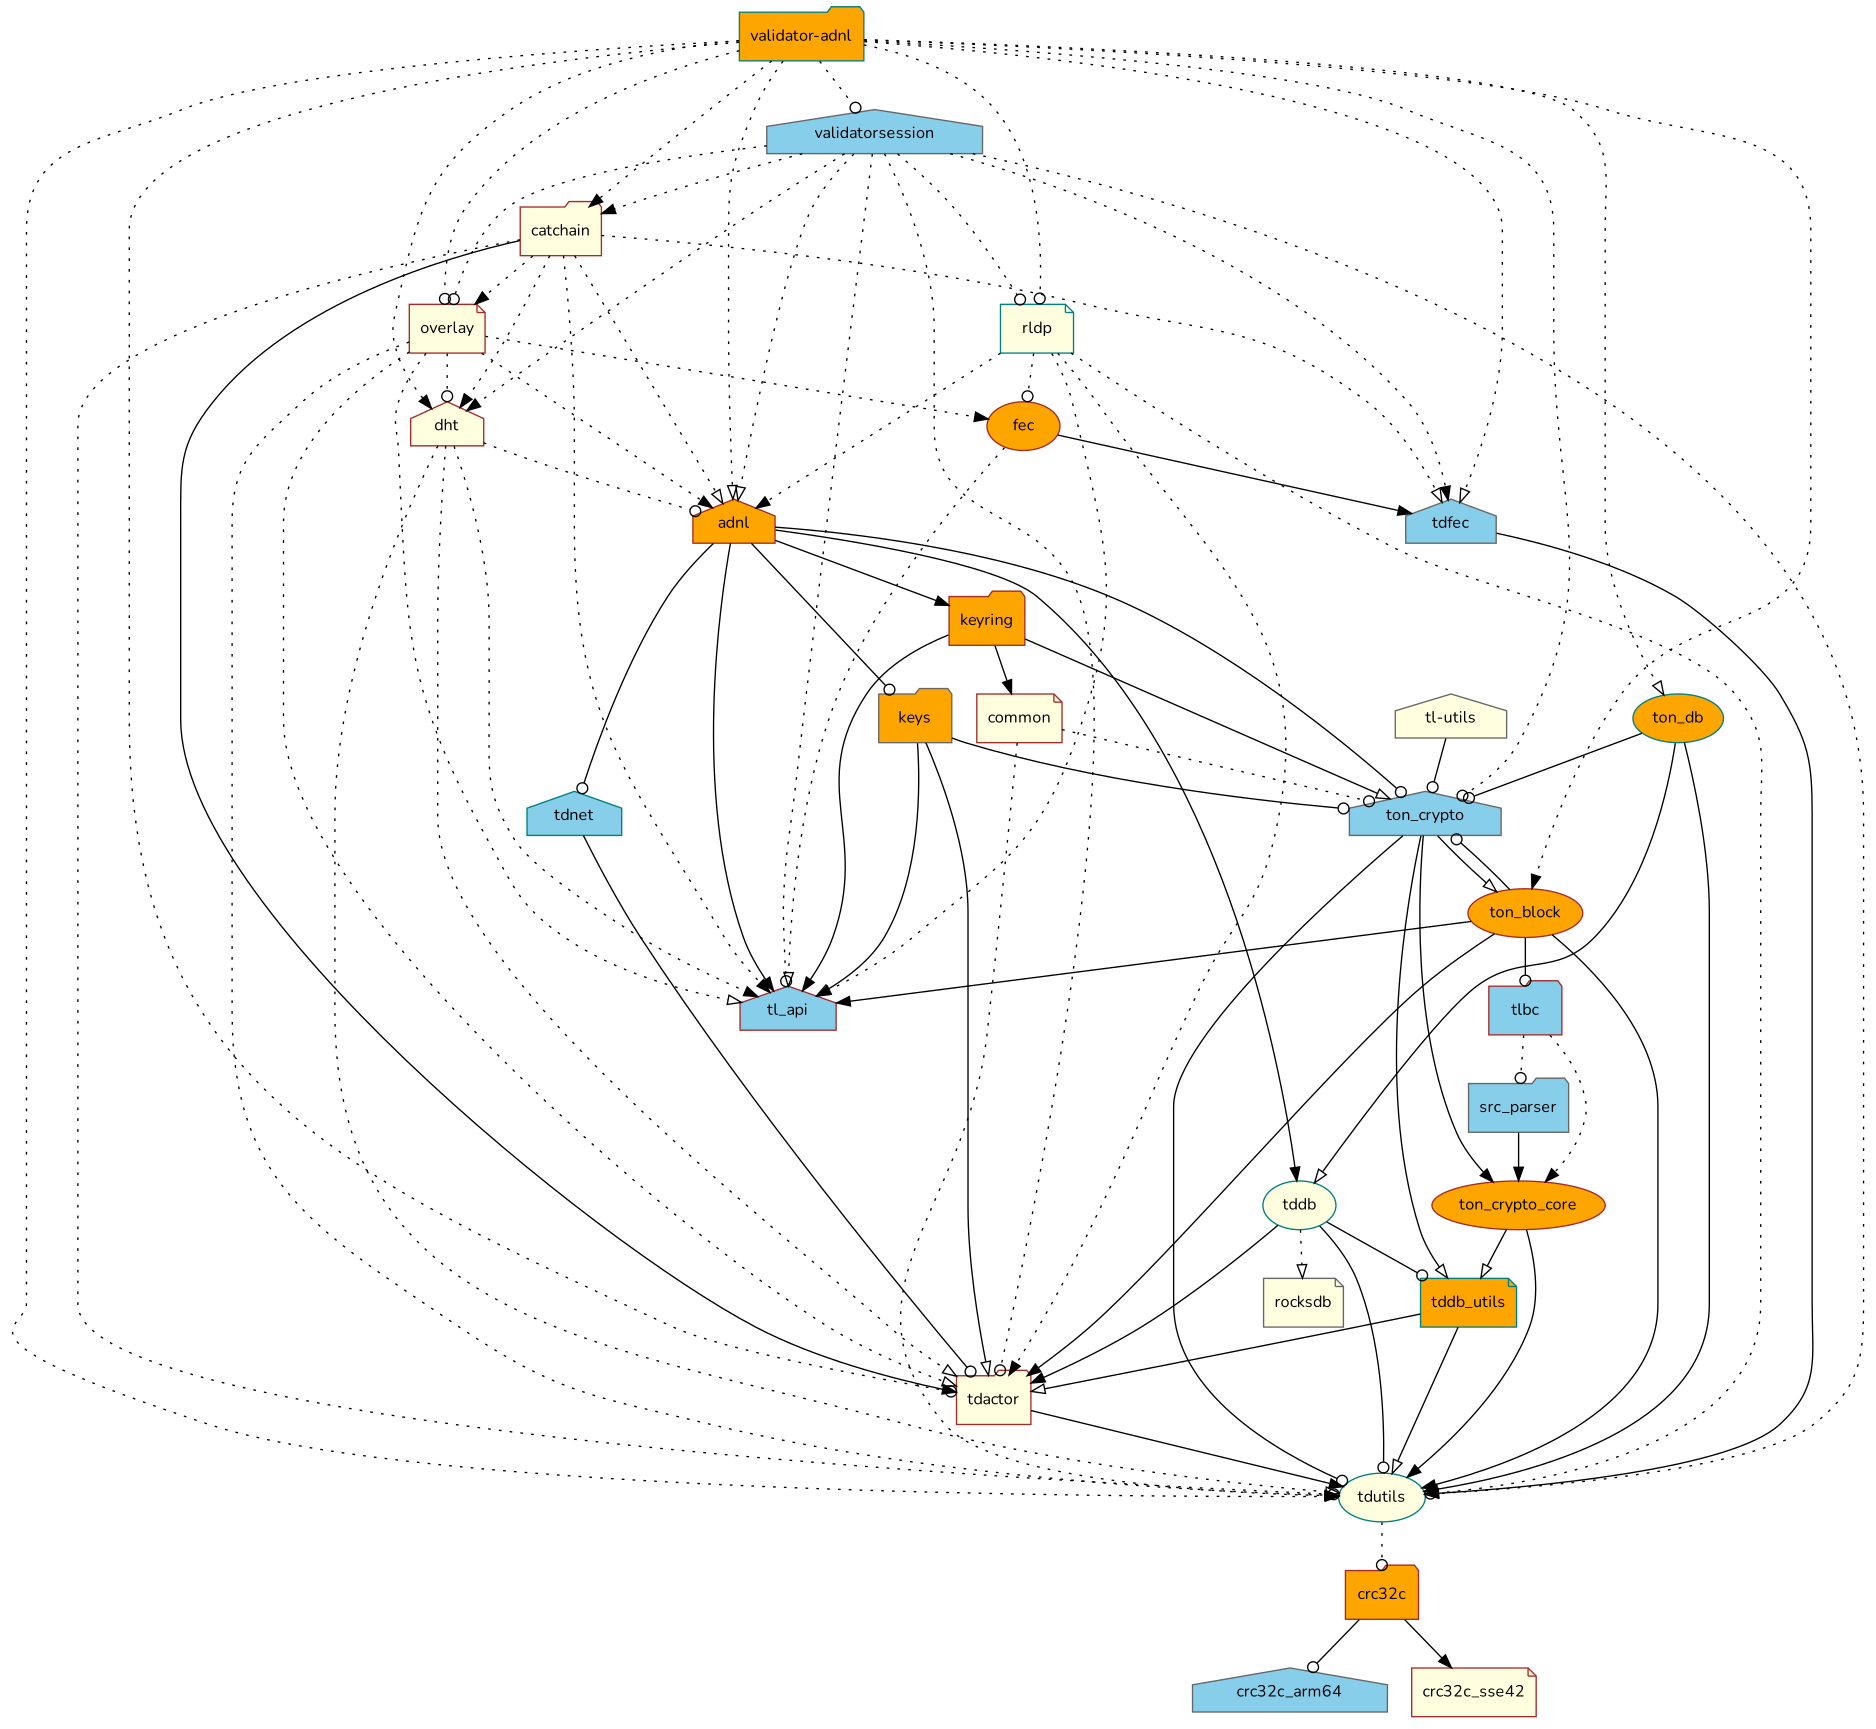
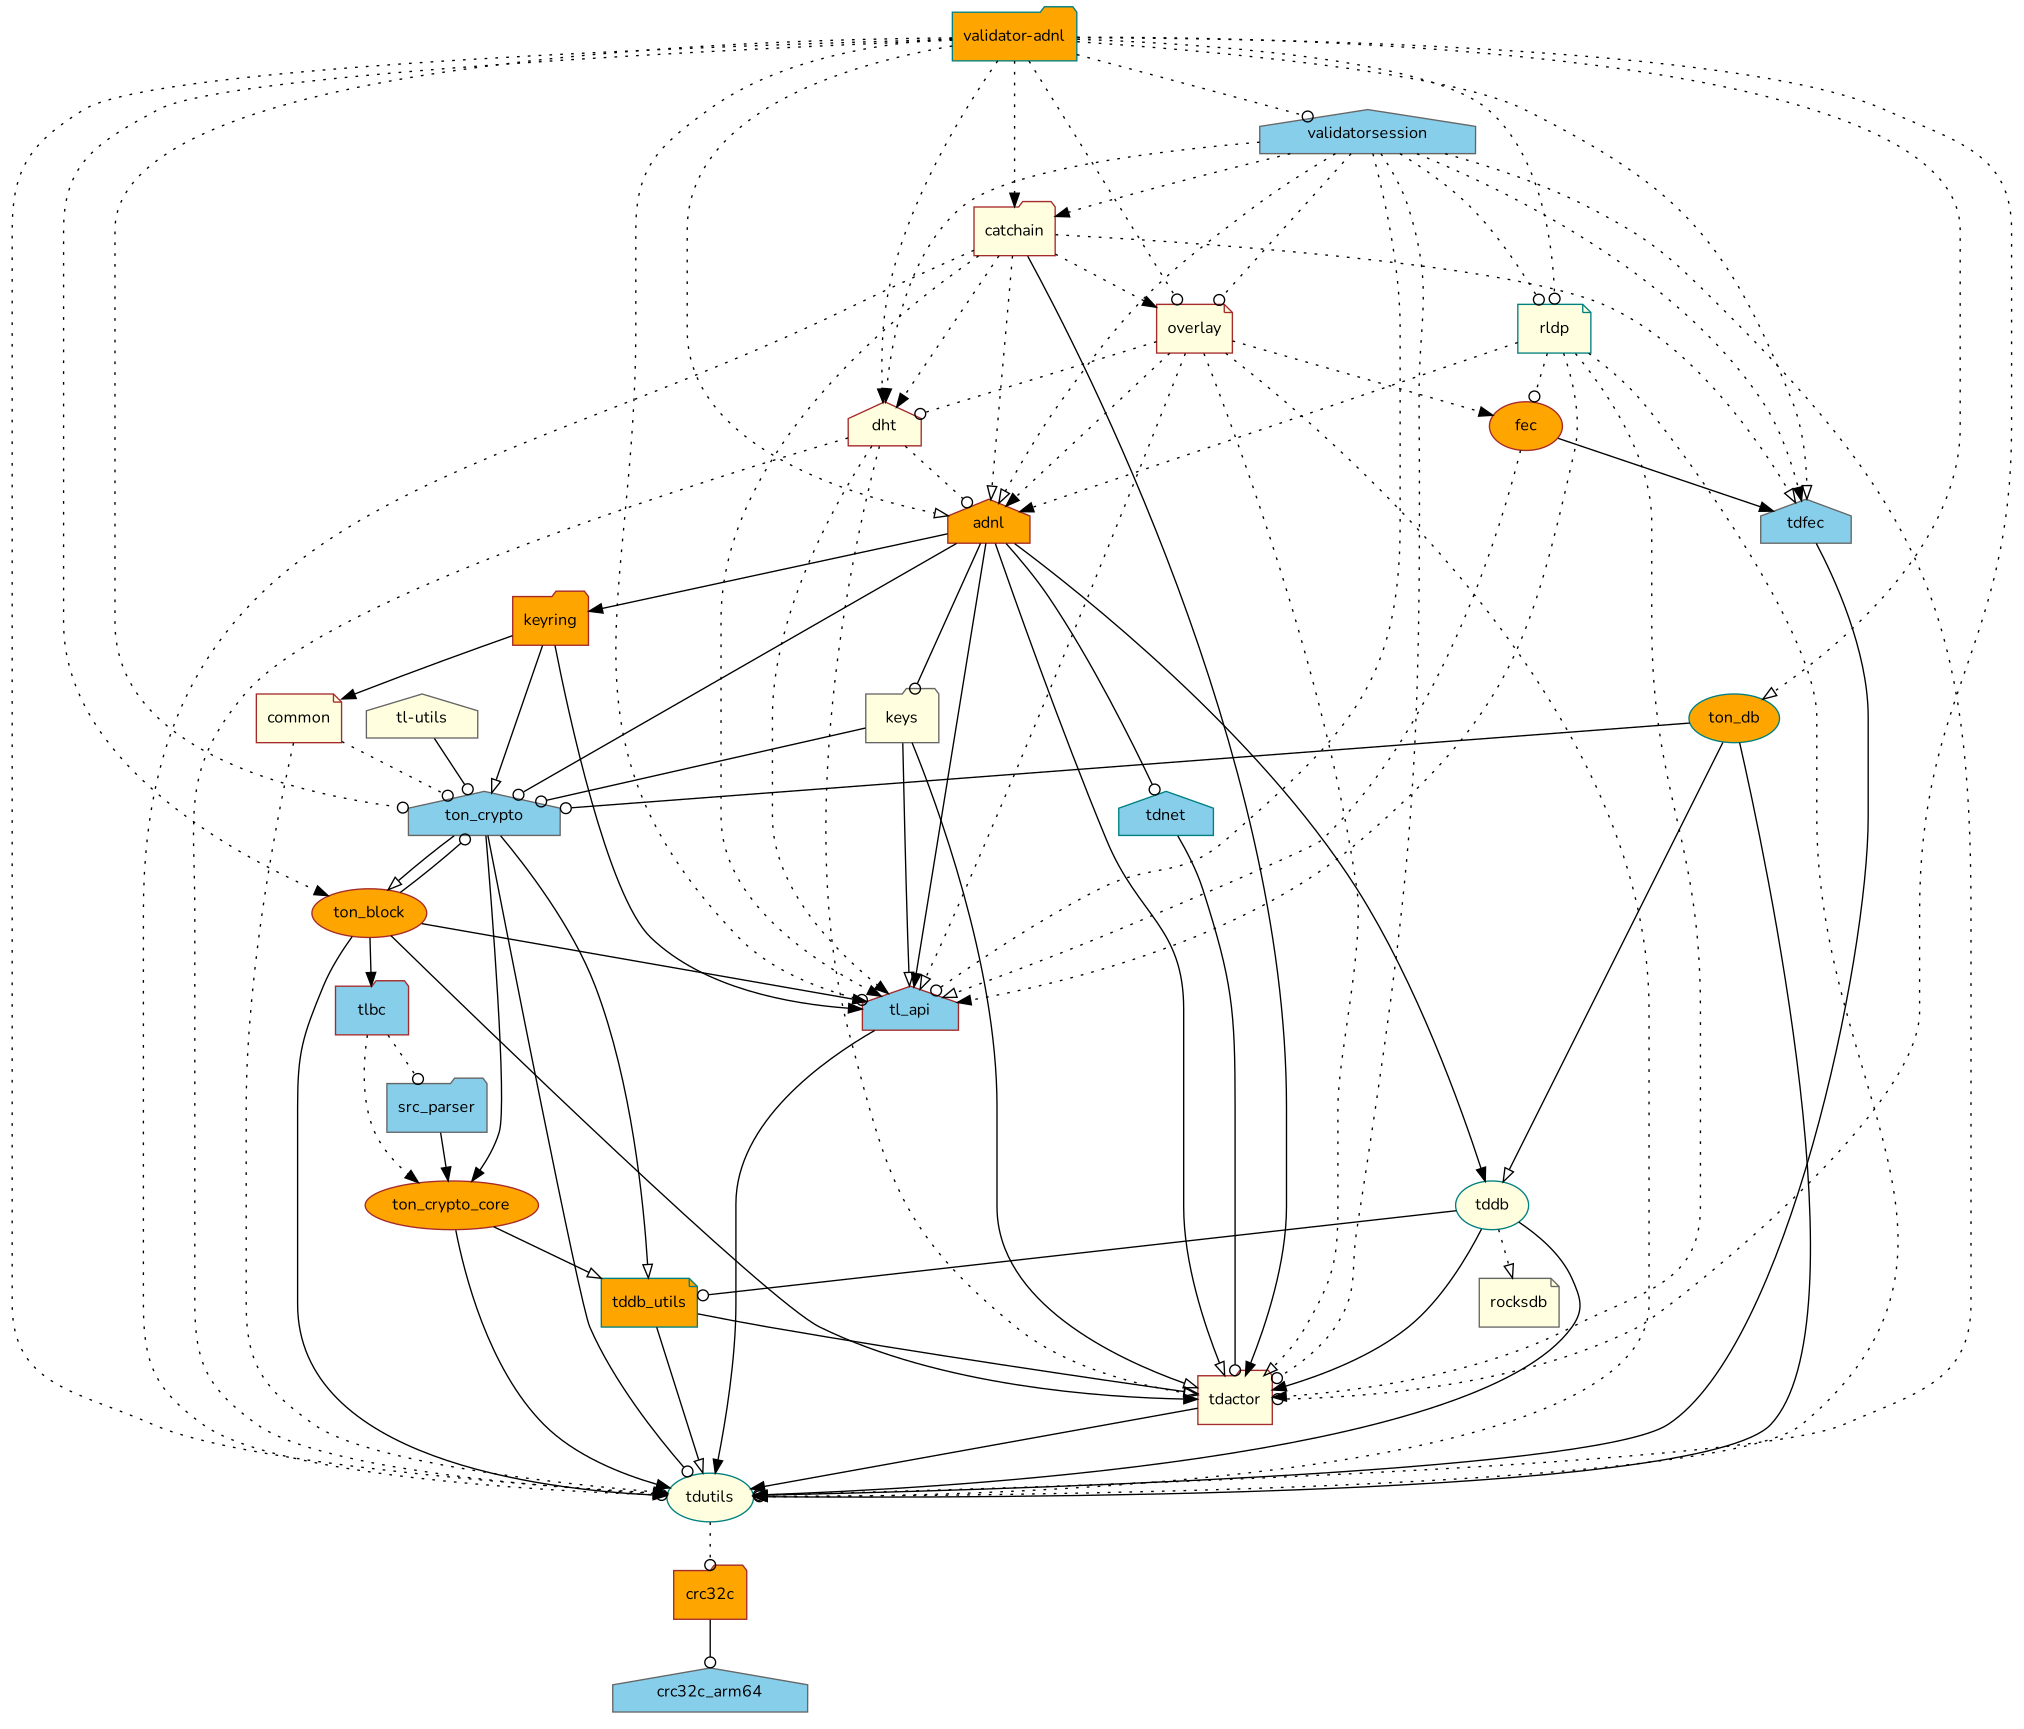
none -> (629, 465)
(915, 718) -> (902, 718)
none -> (1167, 938)
(1525, 957) -> (370, 955)
none -> (736, 1217)
(1474, 1692) -> none
